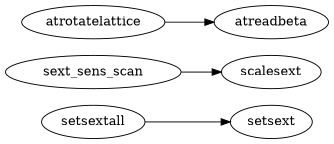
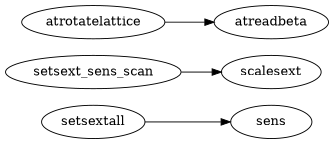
(93, 72) -> (93, 72)
(271, 122) -> (271, 122)
